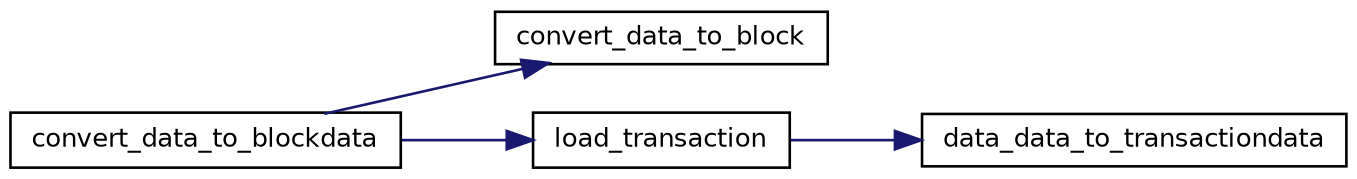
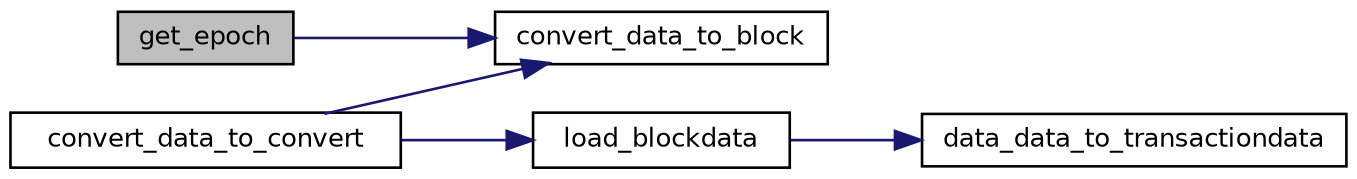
none -> (206, 38)
(206, 140) -> (206, 140)
(661, 140) -> (661, 140)
